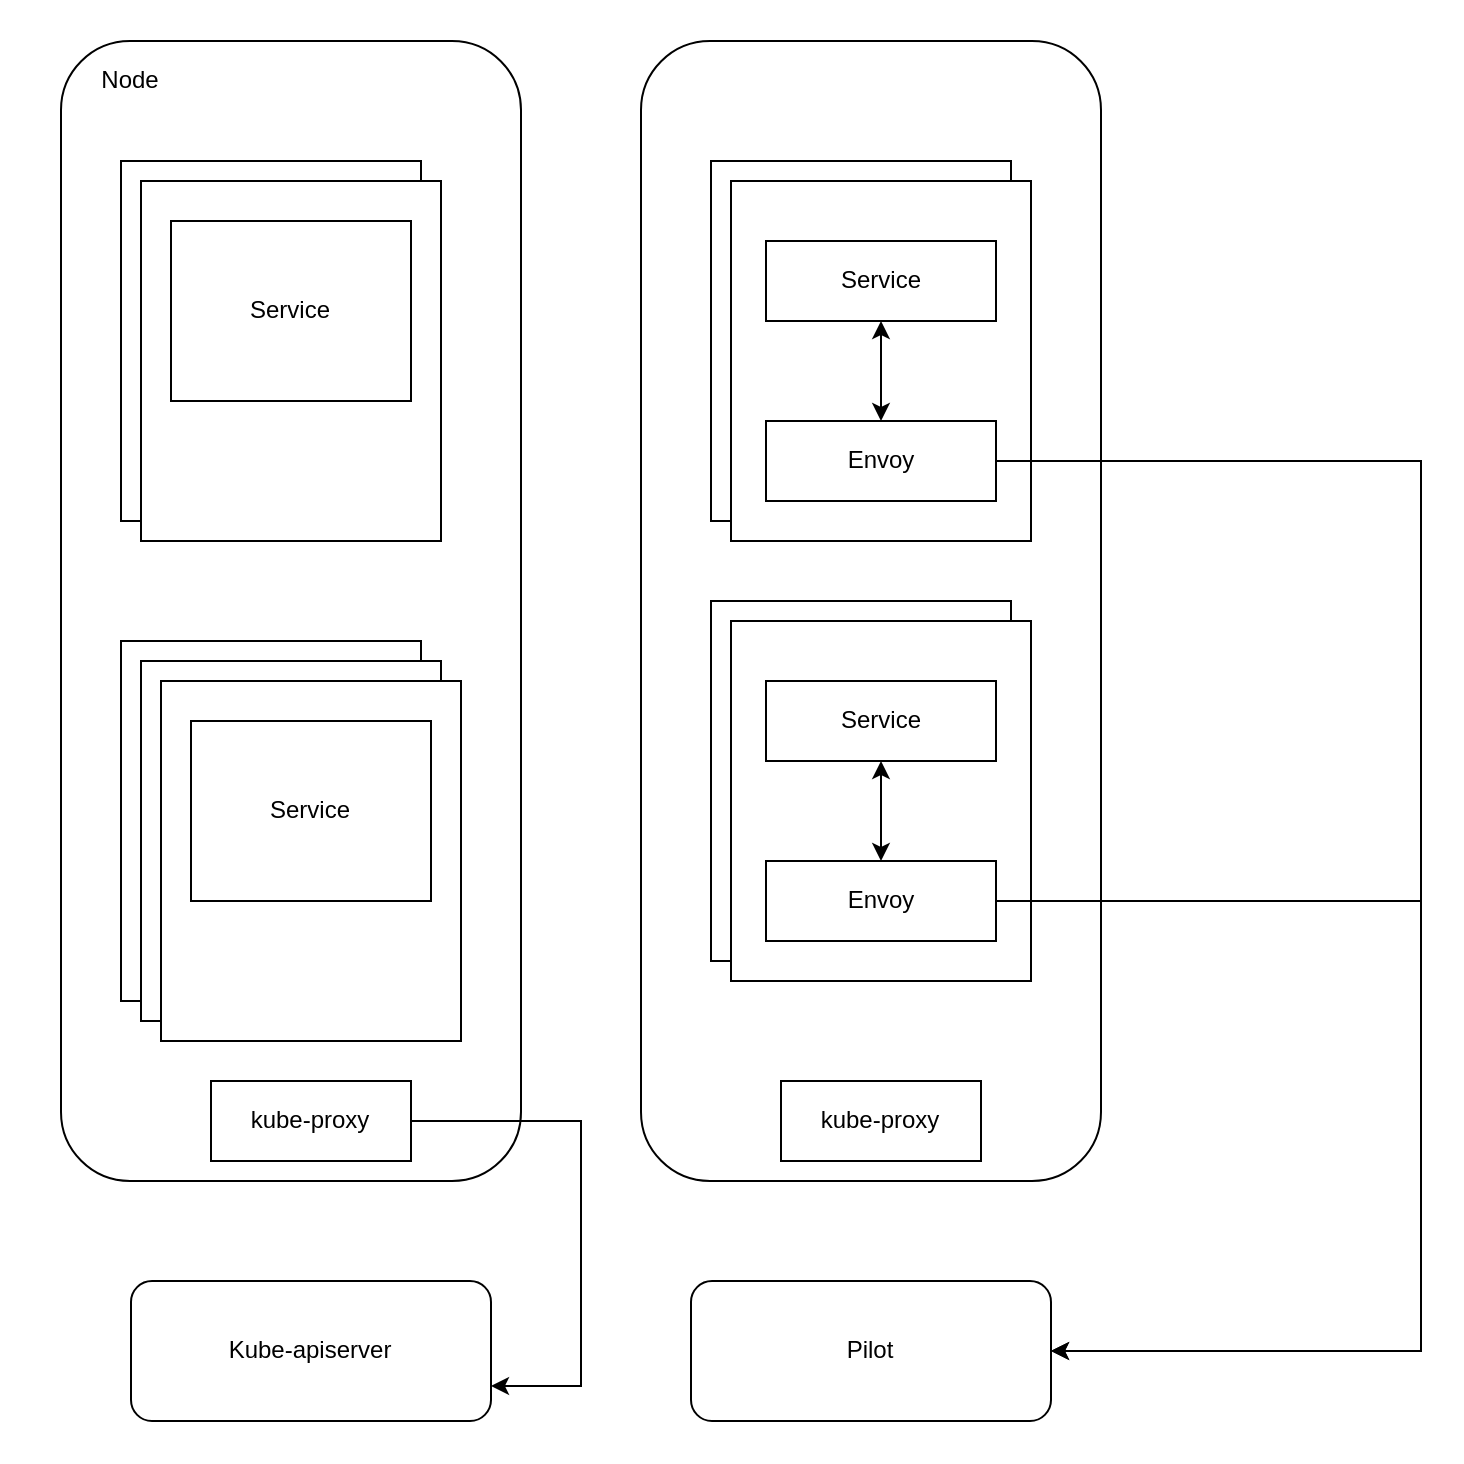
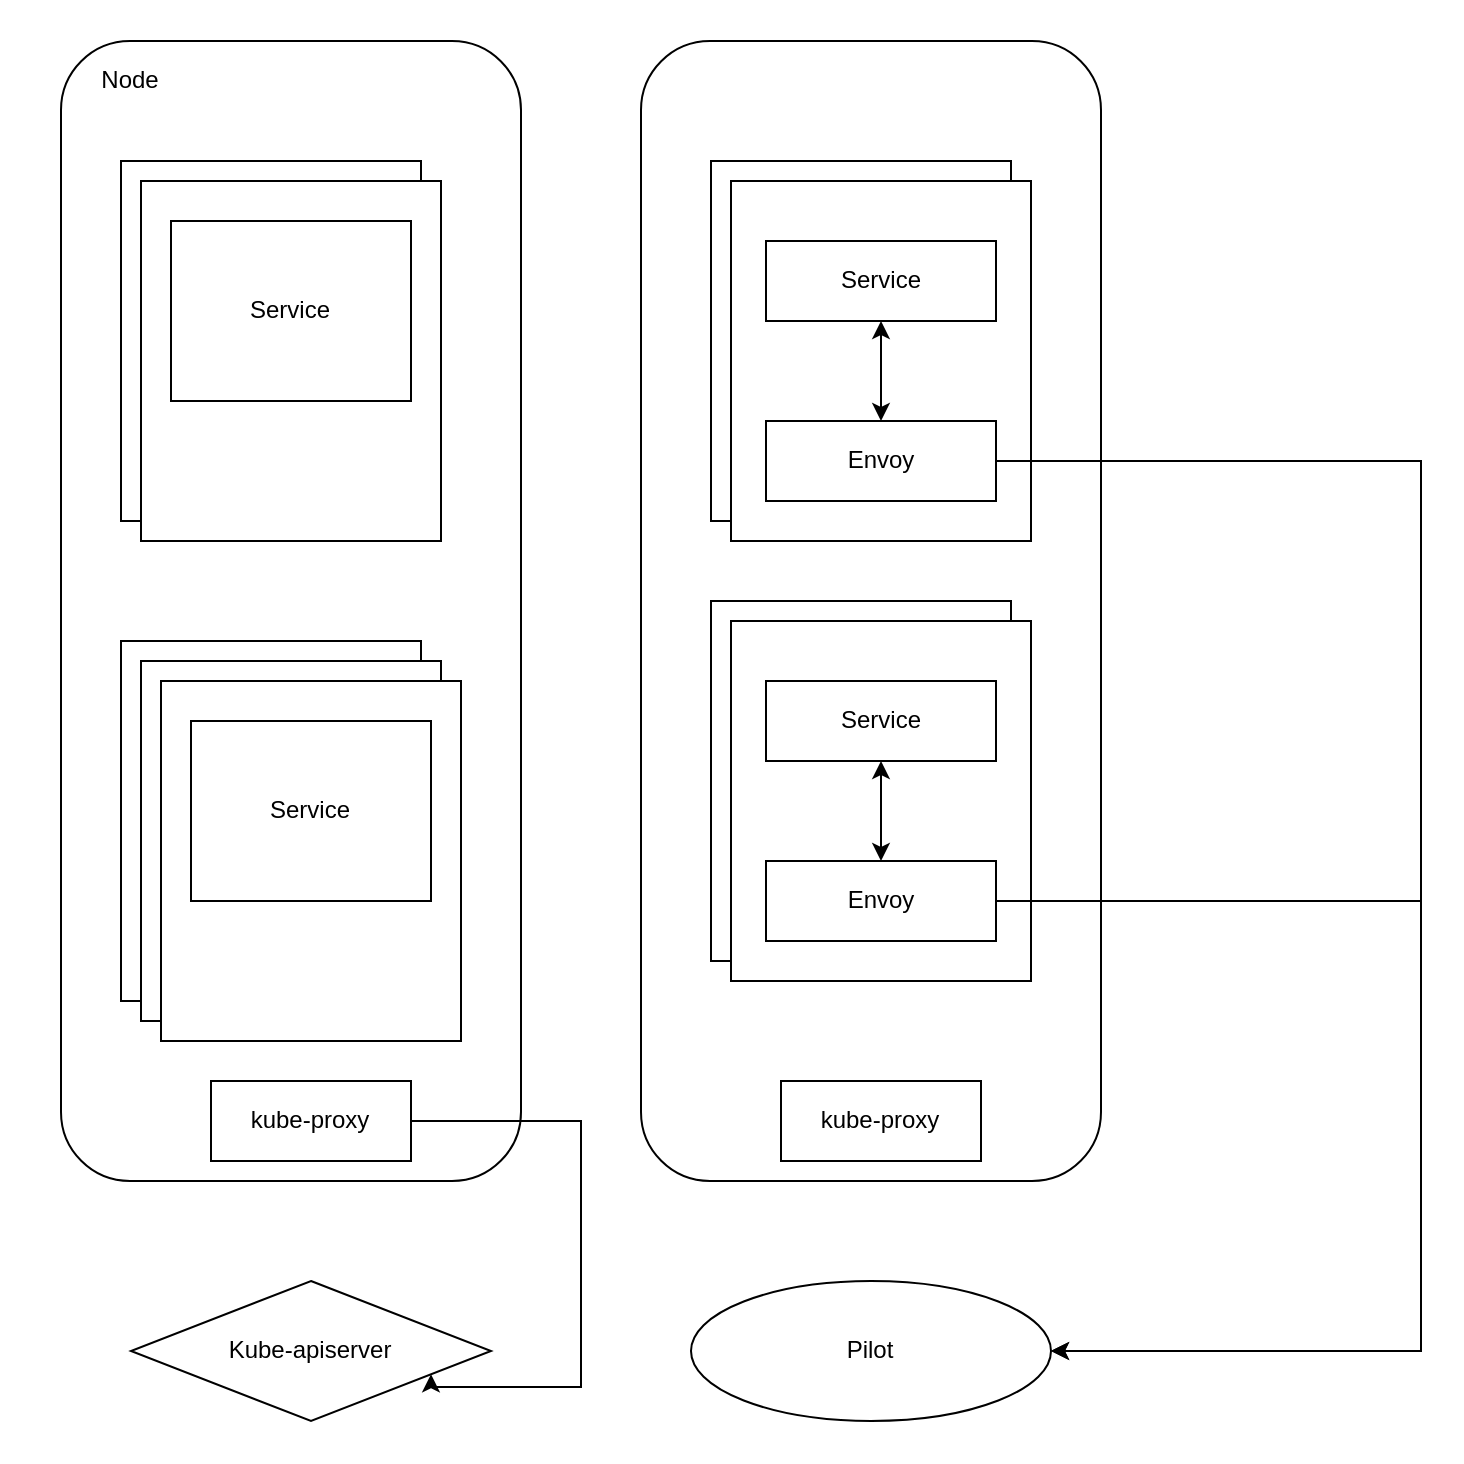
(311, 1351) -> (311, 1351)
(871, 1351) -> (871, 1351)
